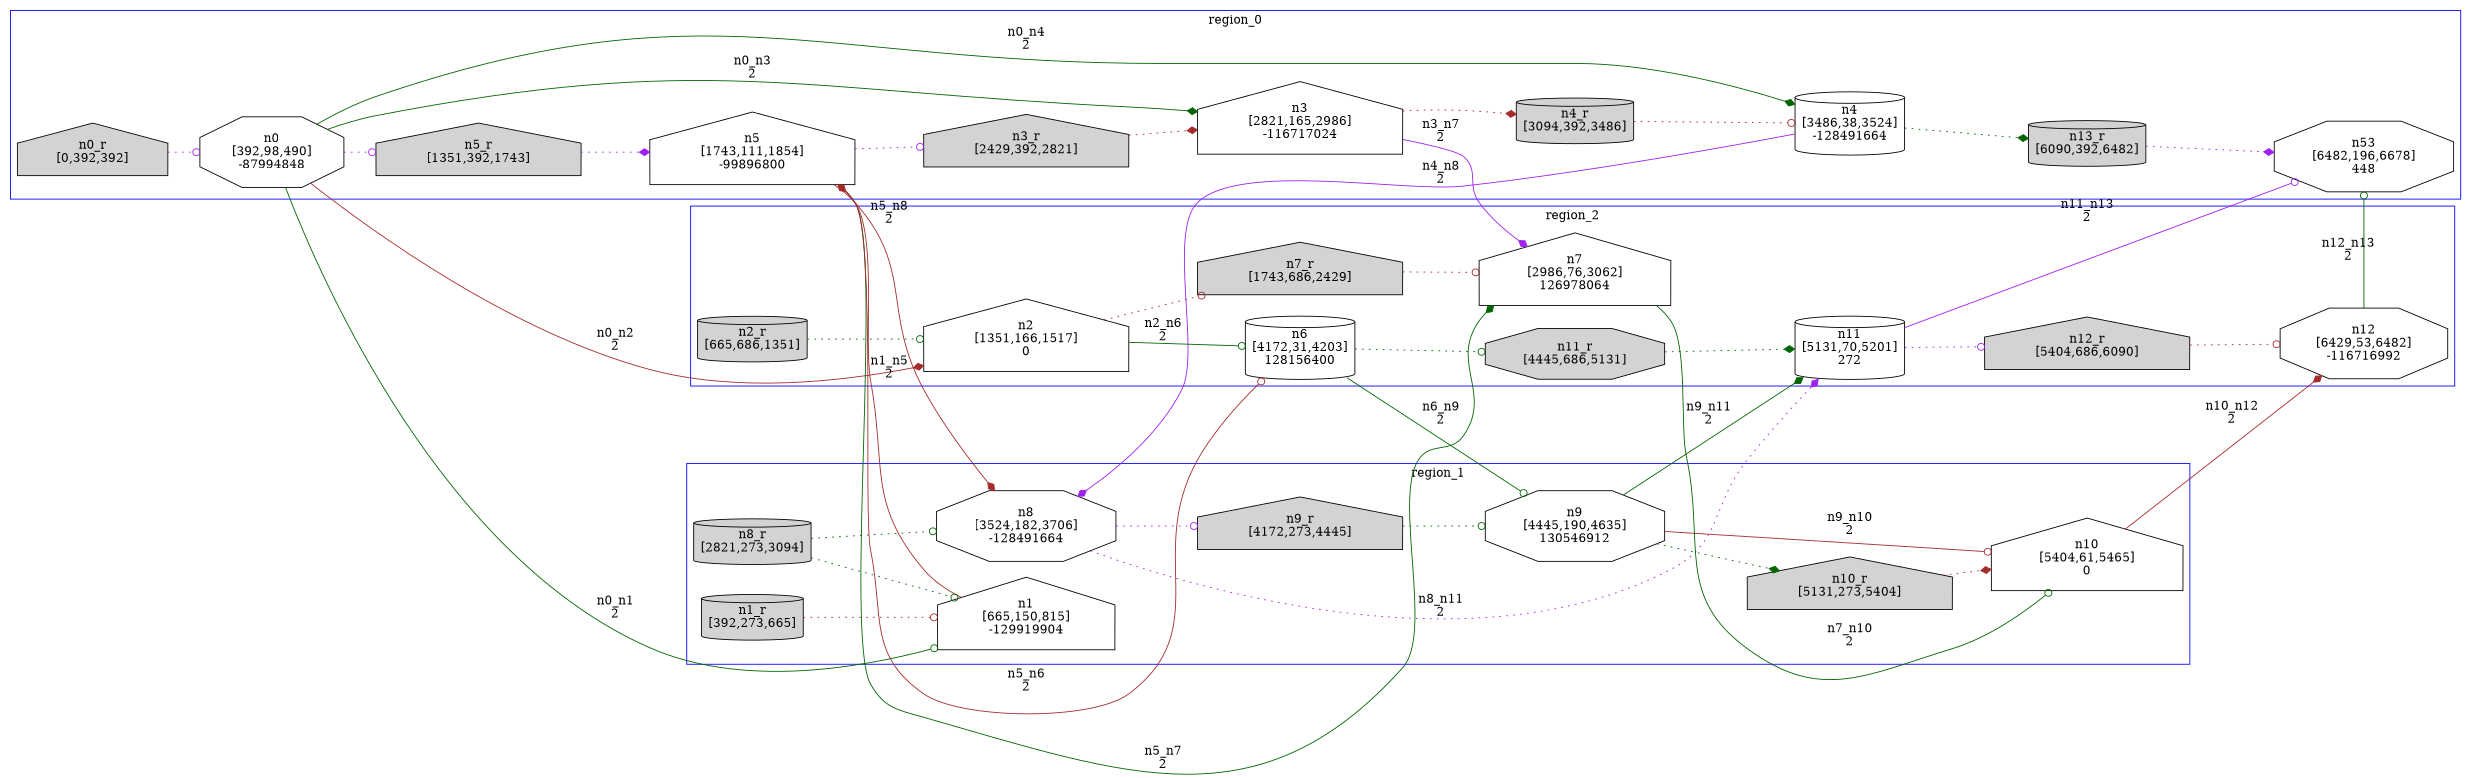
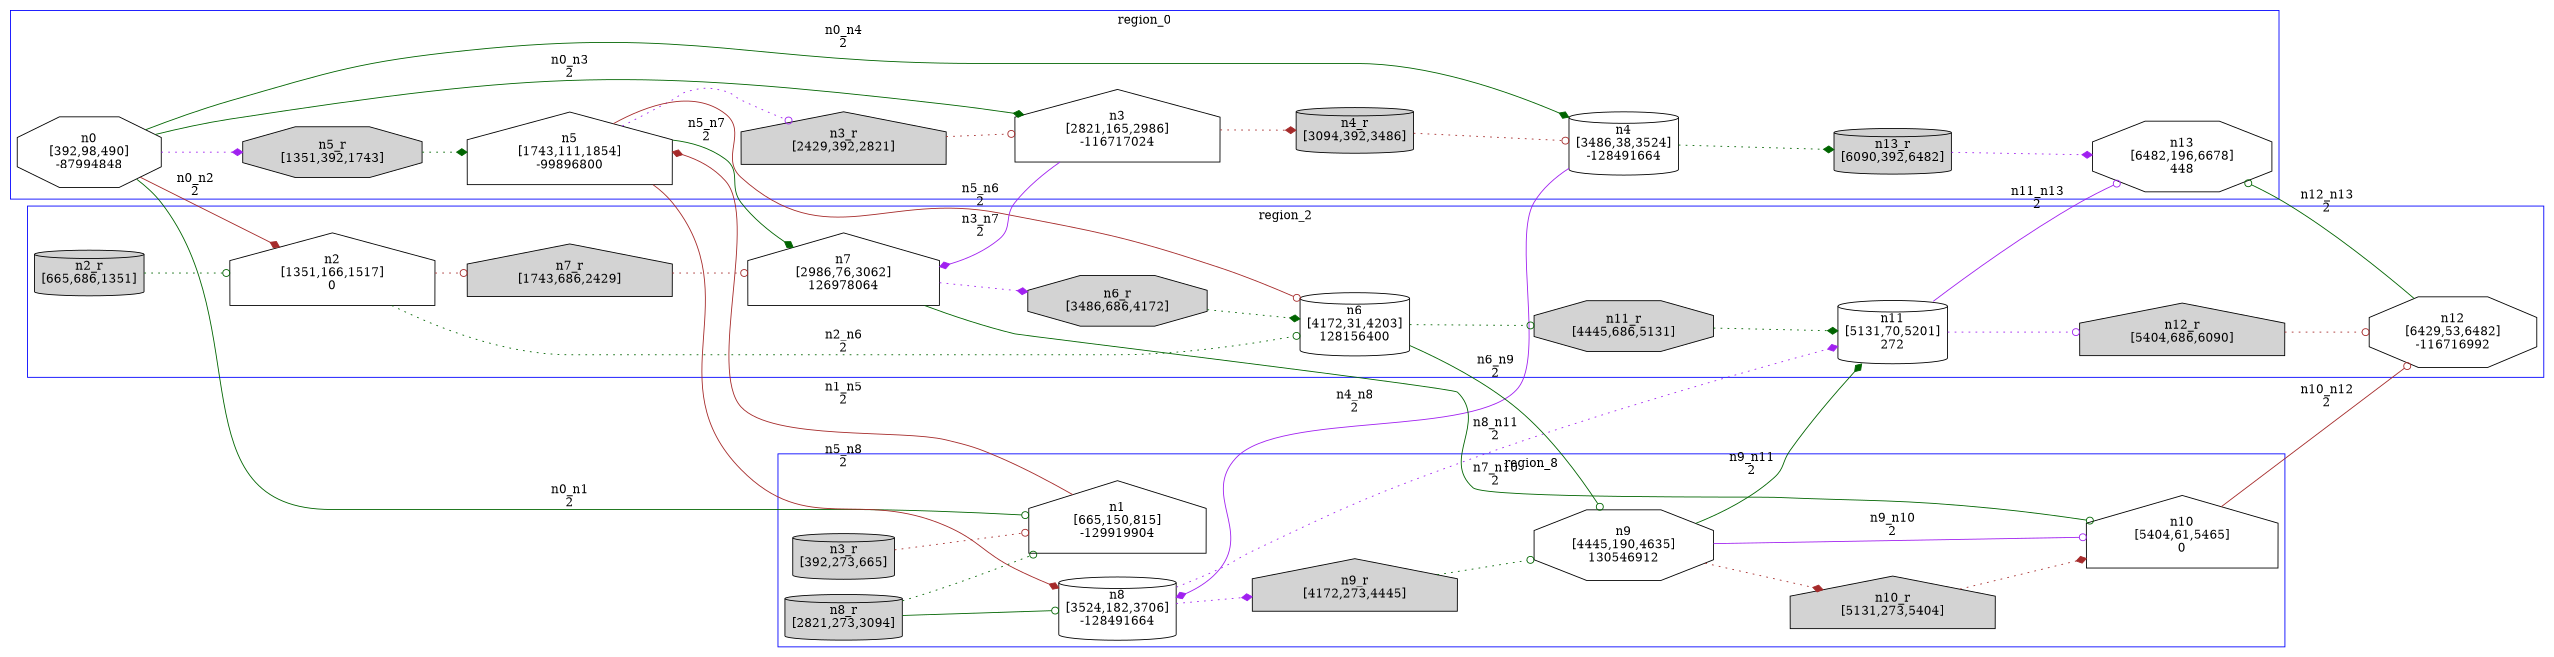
(1158, 133) -> (977, 135)
(93, 152) -> none
(356, 152) -> (197, 152)
(479, 152) -> (332, 152)
(610, 152) -> (439, 152)
(2364, 156) -> (2182, 156)
none -> (1117, 301)
(1181, 344) -> (839, 355)
(2219, 456) -> (2313, 437)
(1438, 473) -> (1531, 464)
(1026, 526) -> (1117, 609)
(1153, 526) -> (1209, 601)
(876, 535) -> (977, 613)
(1825, 541) -> (1896, 540)
(1713, 556) -> (1759, 575)
(752, 617) -> (844, 556)
